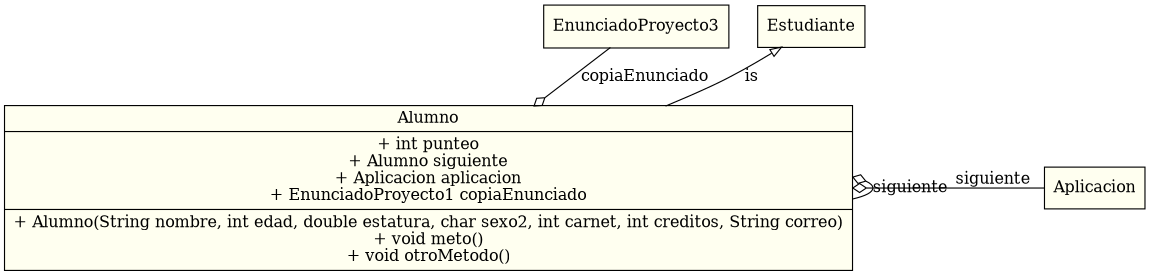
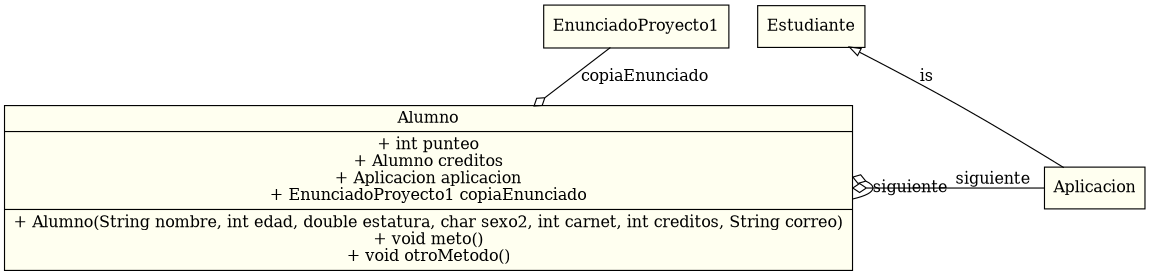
(636, 27) -> (636, 27)
(720, 82) -> (963, 108)
(429, 161) -> (429, 161)
